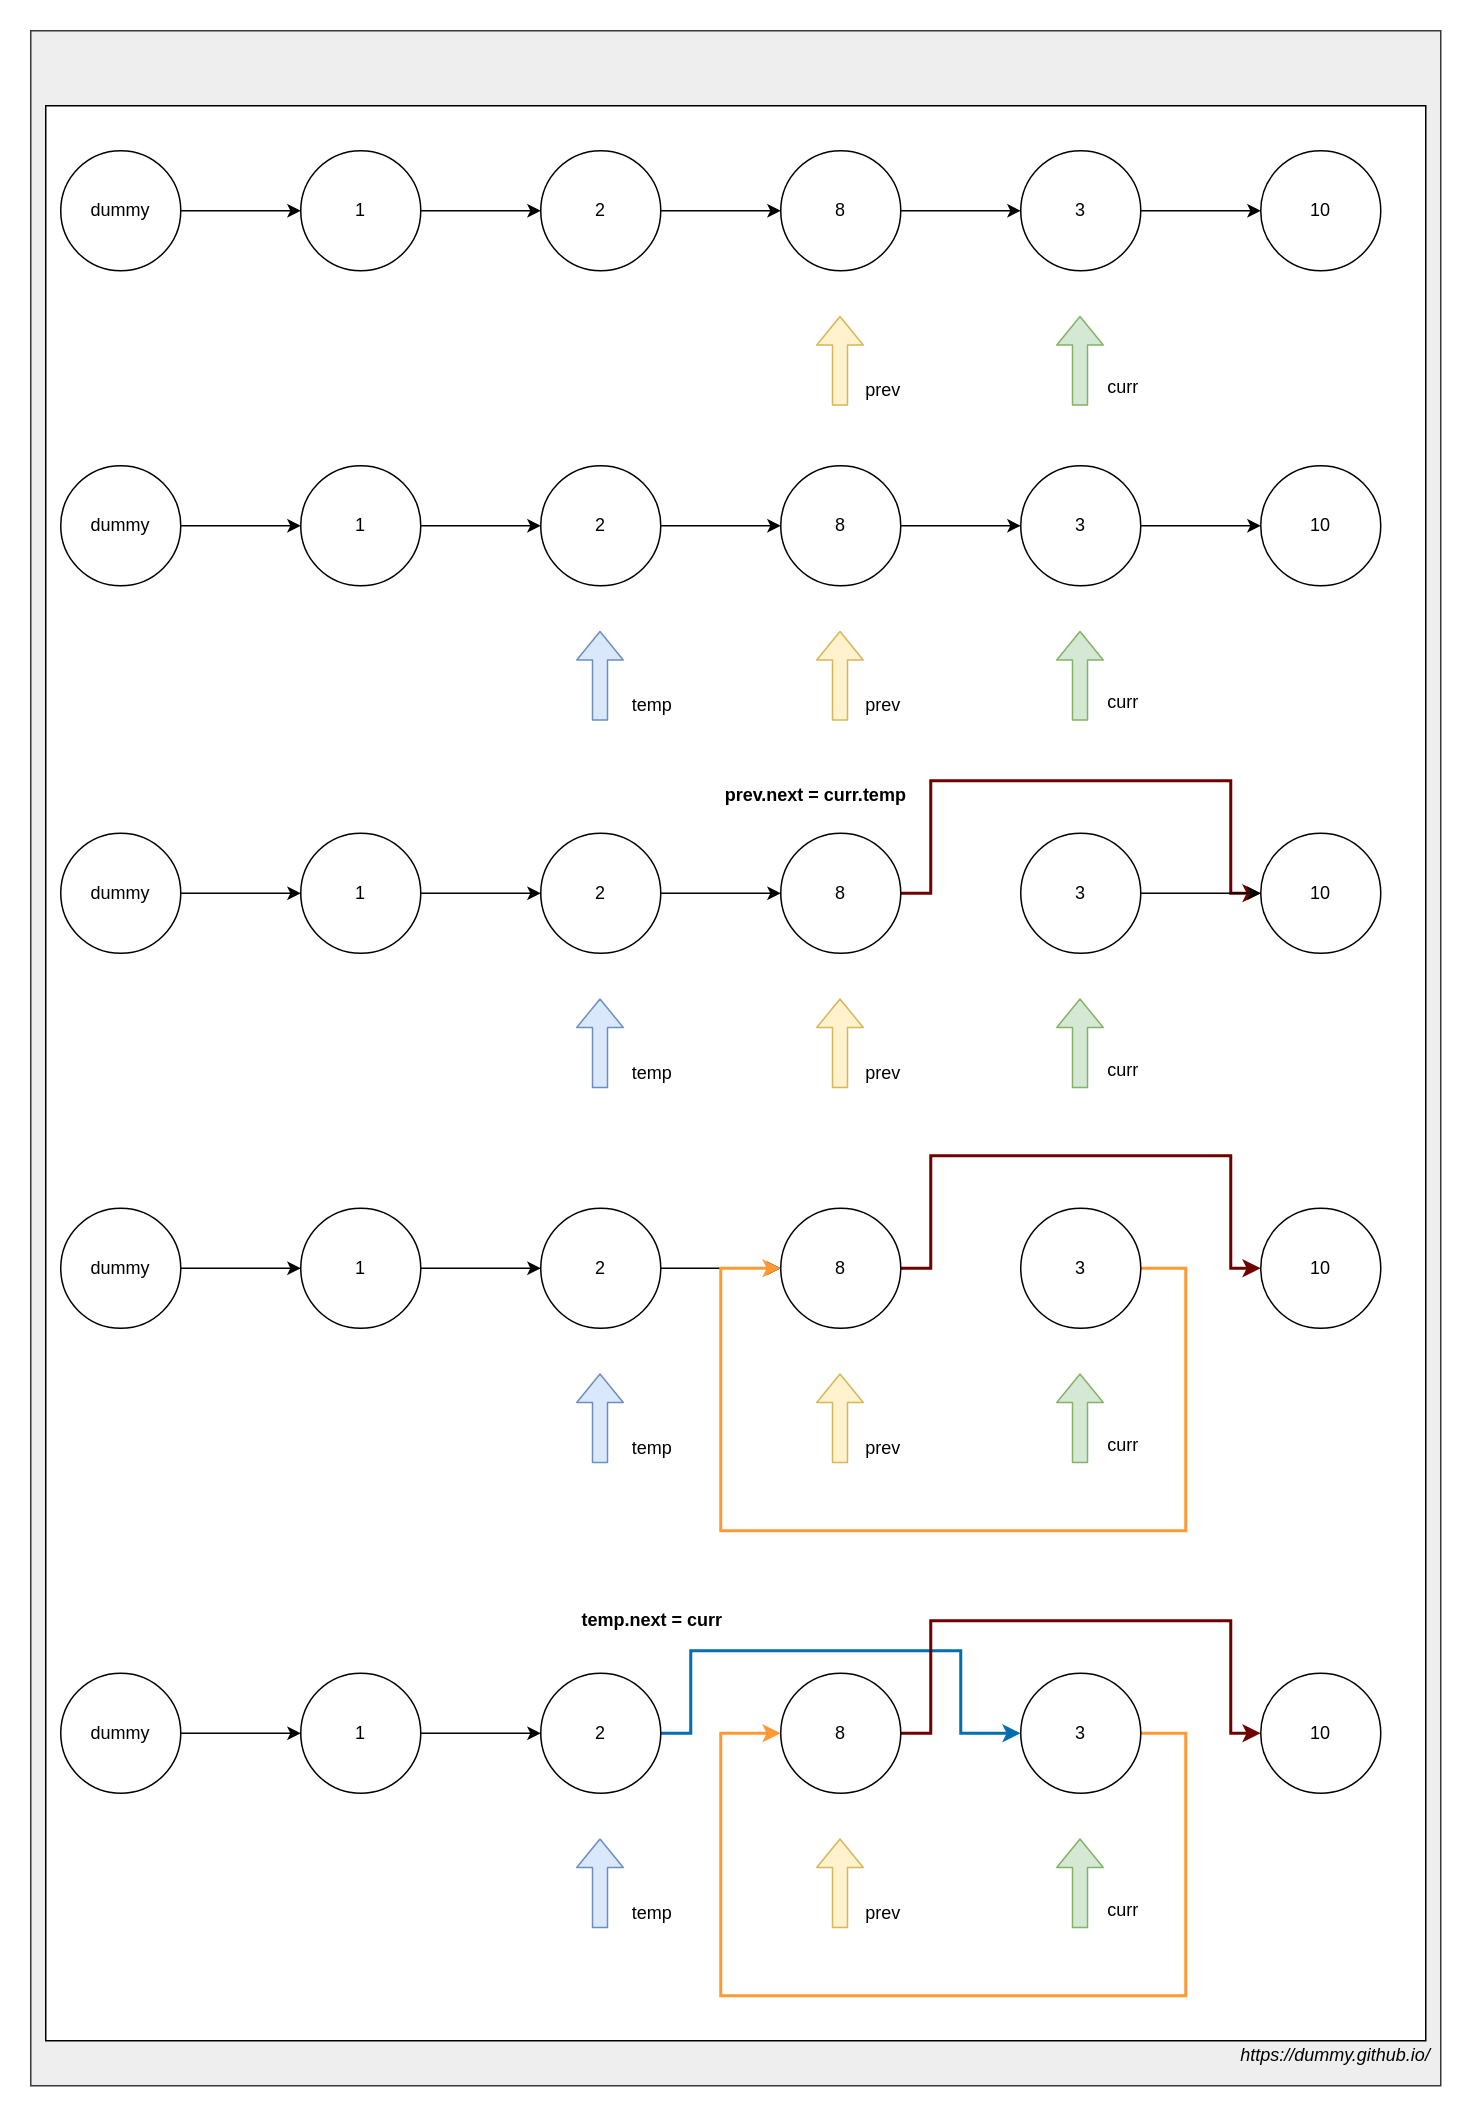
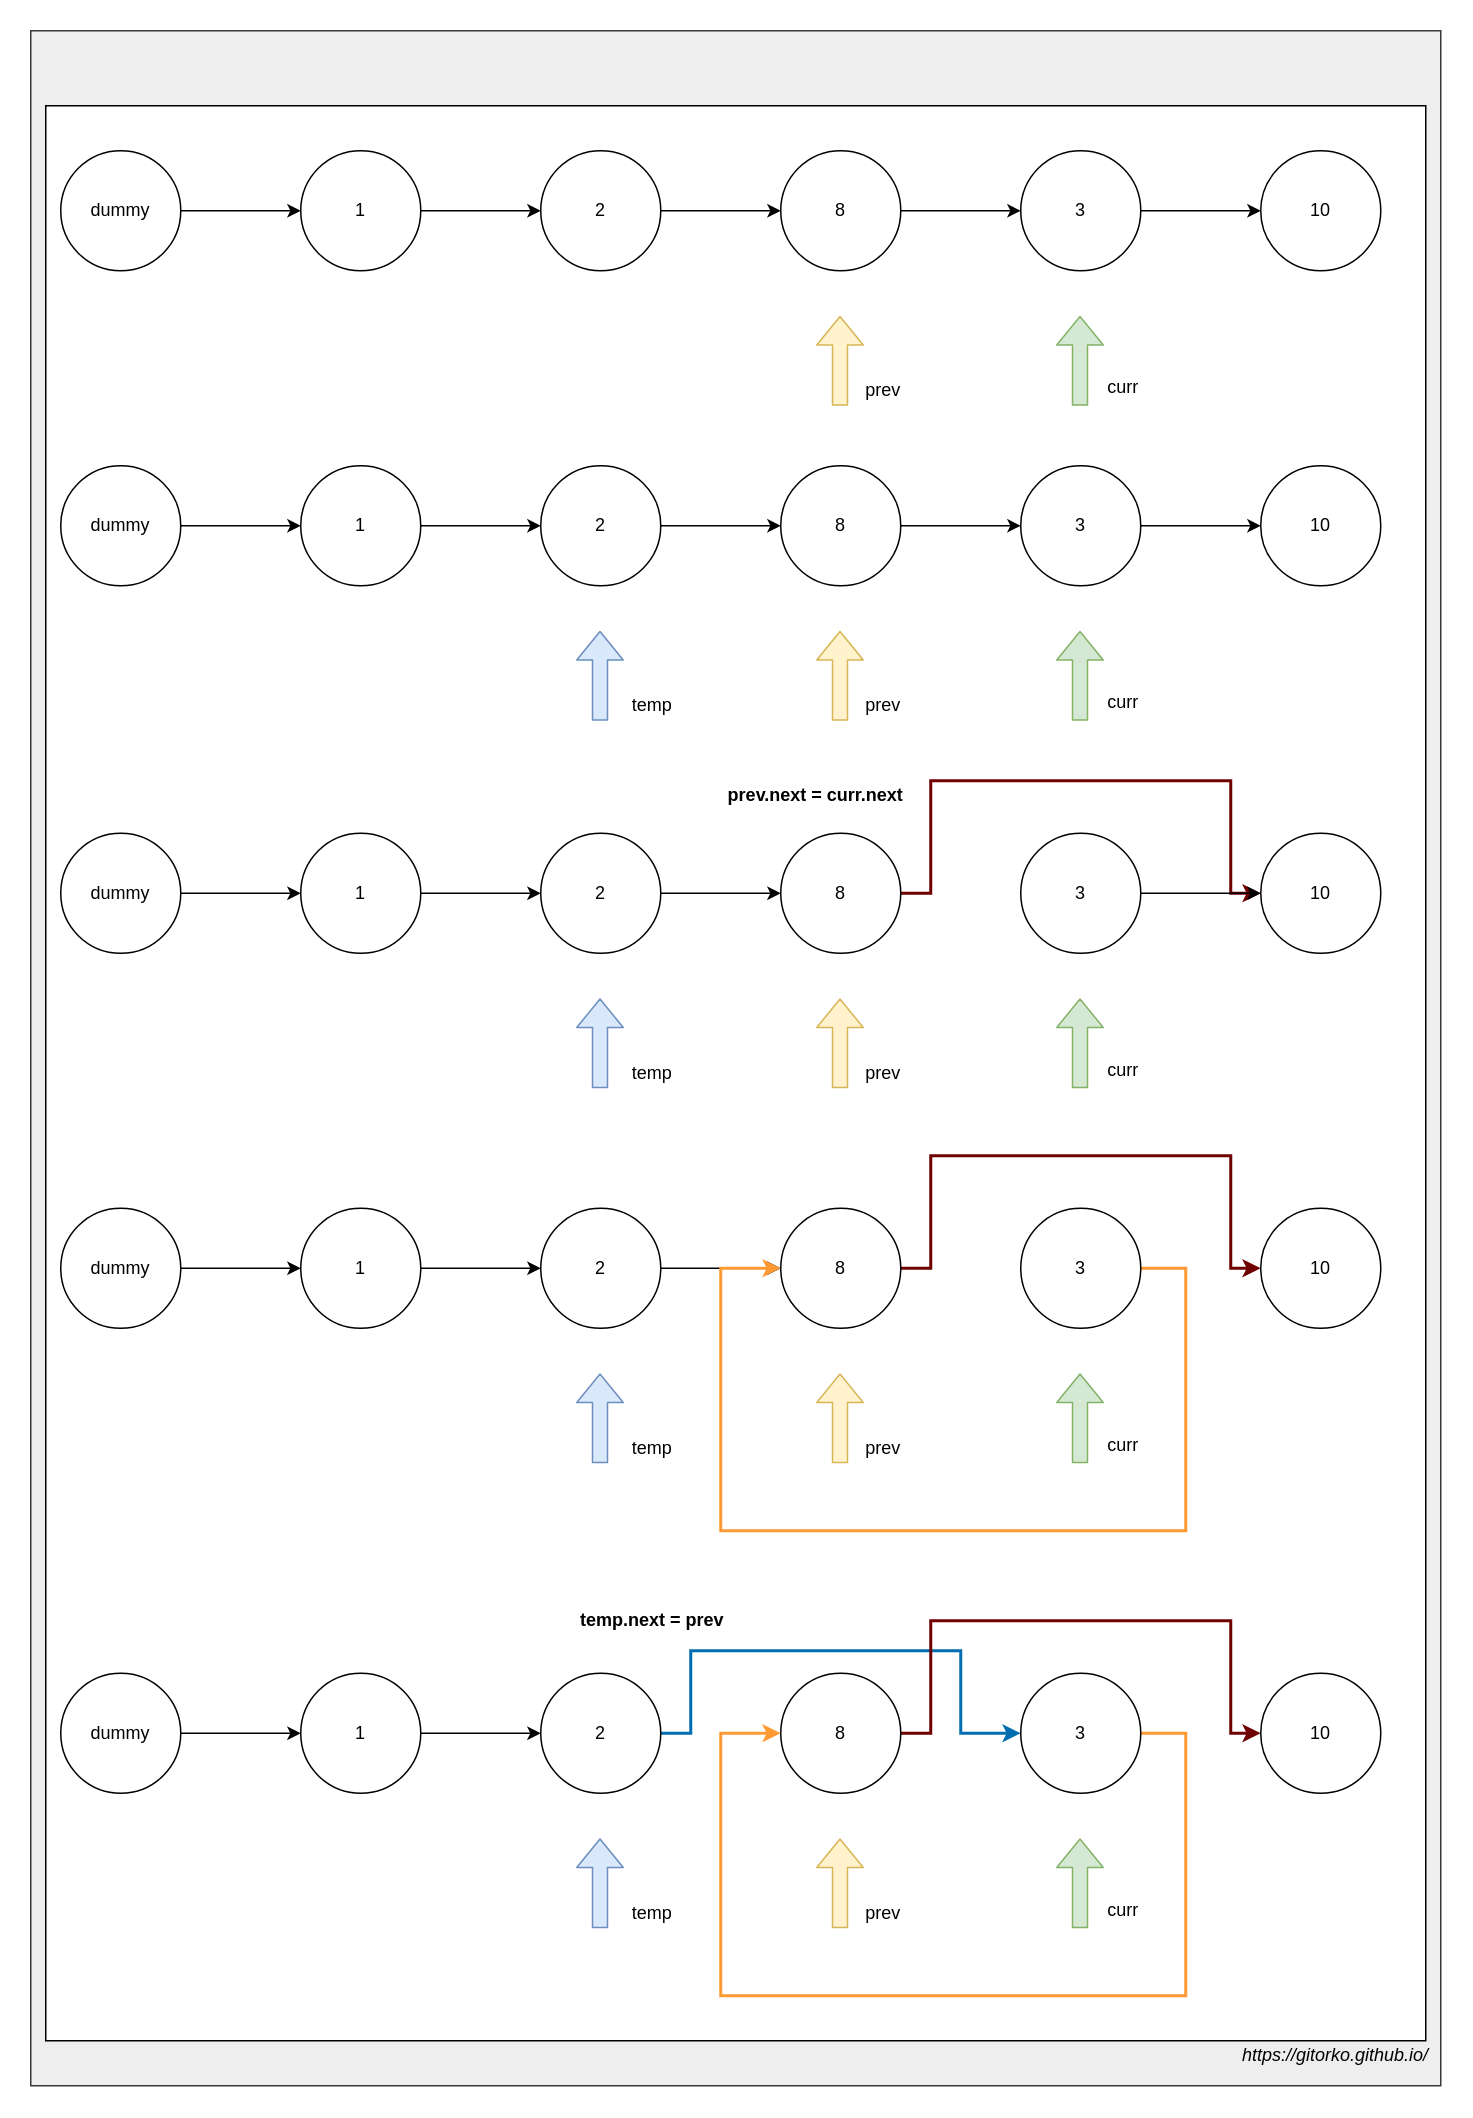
(816, 796) -> (816, 796)
(653, 1621) -> (653, 1621)
(1336, 2056) -> (1336, 2056)
